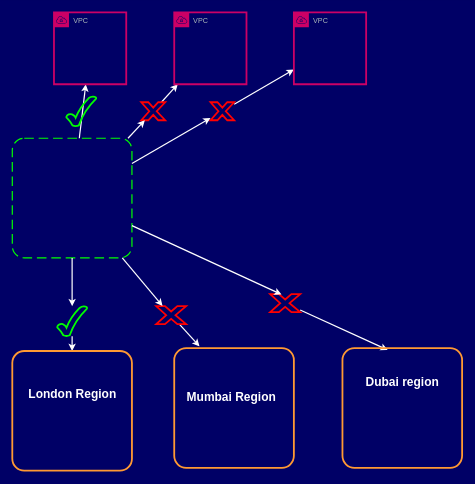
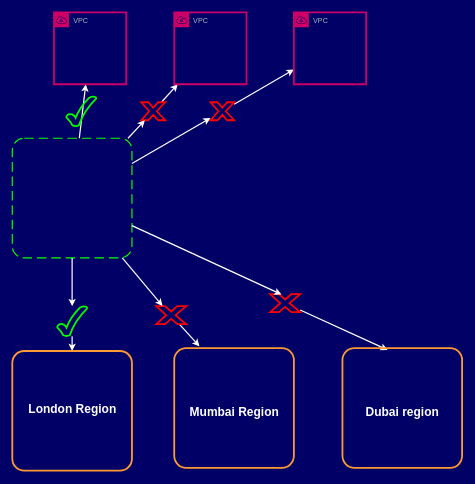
(402, 381) -> (402, 411)
(72, 393) -> (72, 408)
(231, 396) -> (234, 411)
